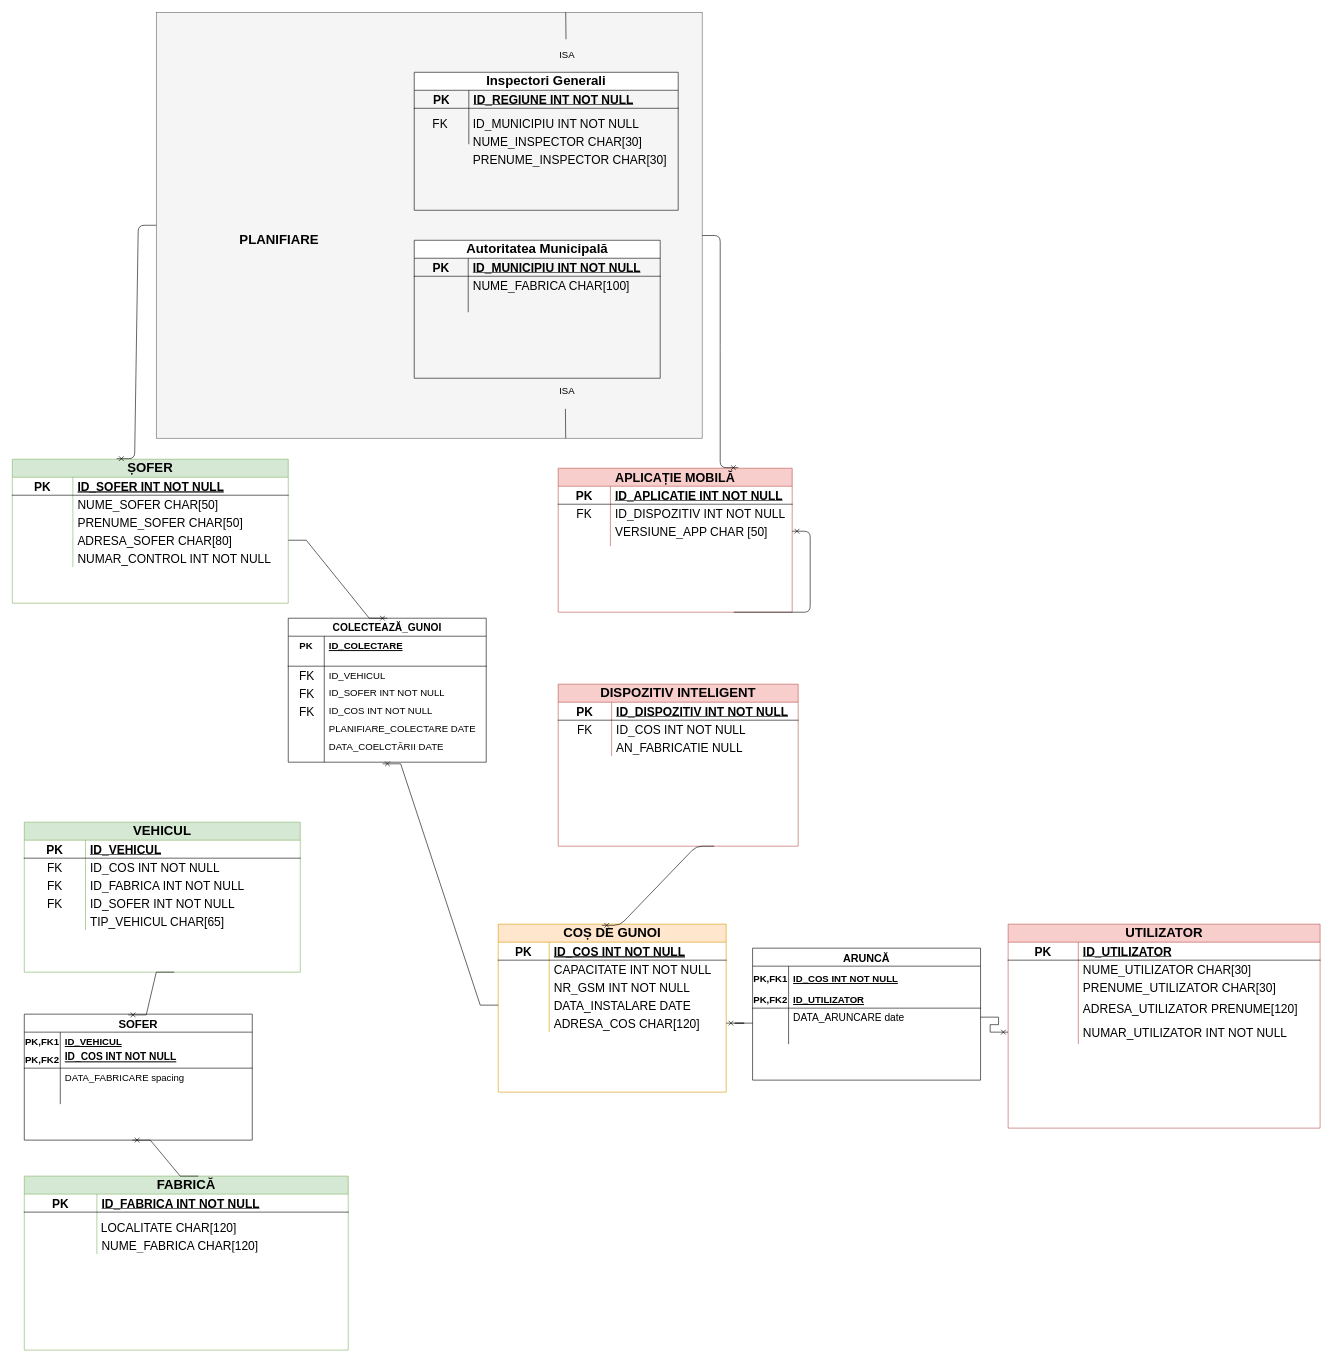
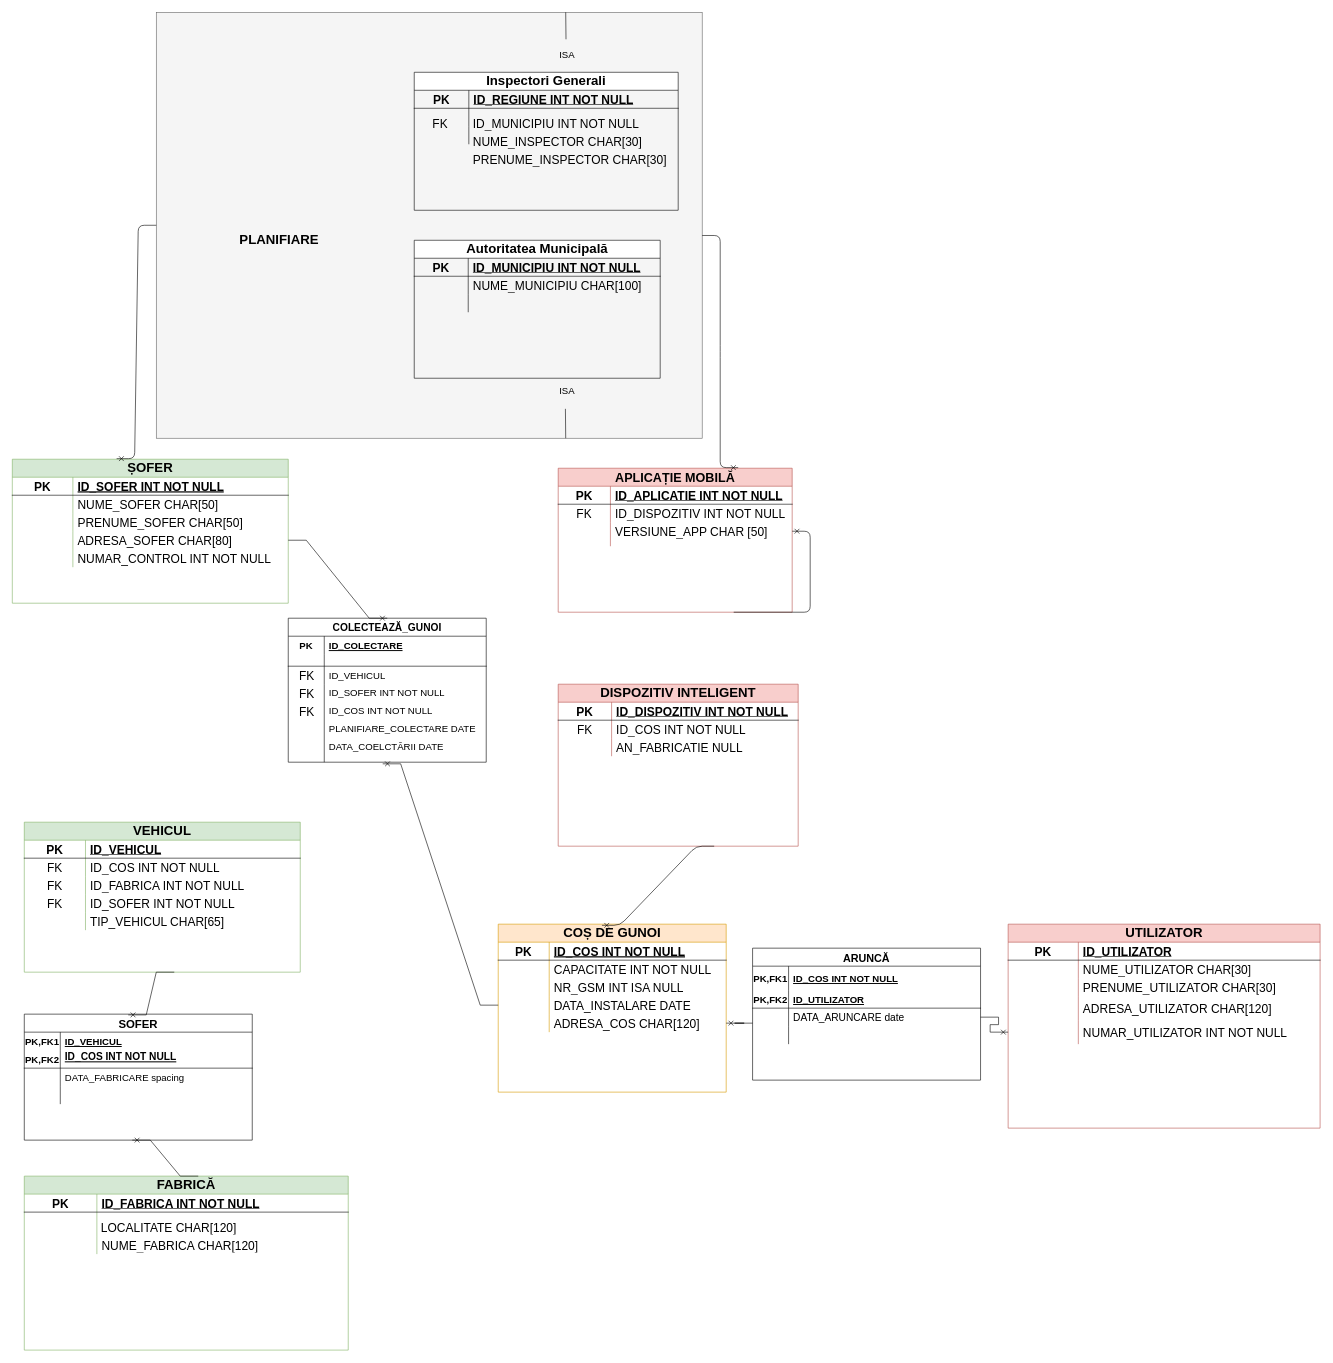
(517, 285) -> (521, 285)
(590, 987) -> (590, 987)
(1182, 1009) -> (1172, 1009)
